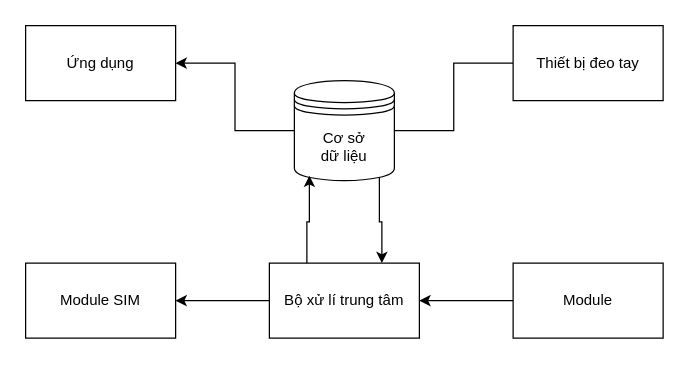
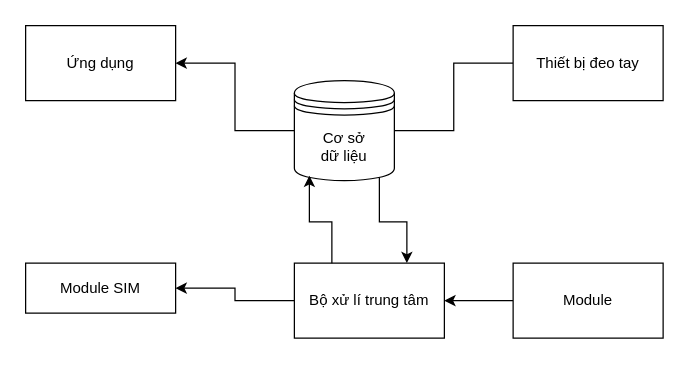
(101, 301) -> (101, 288)
(344, 301) -> (369, 301)
